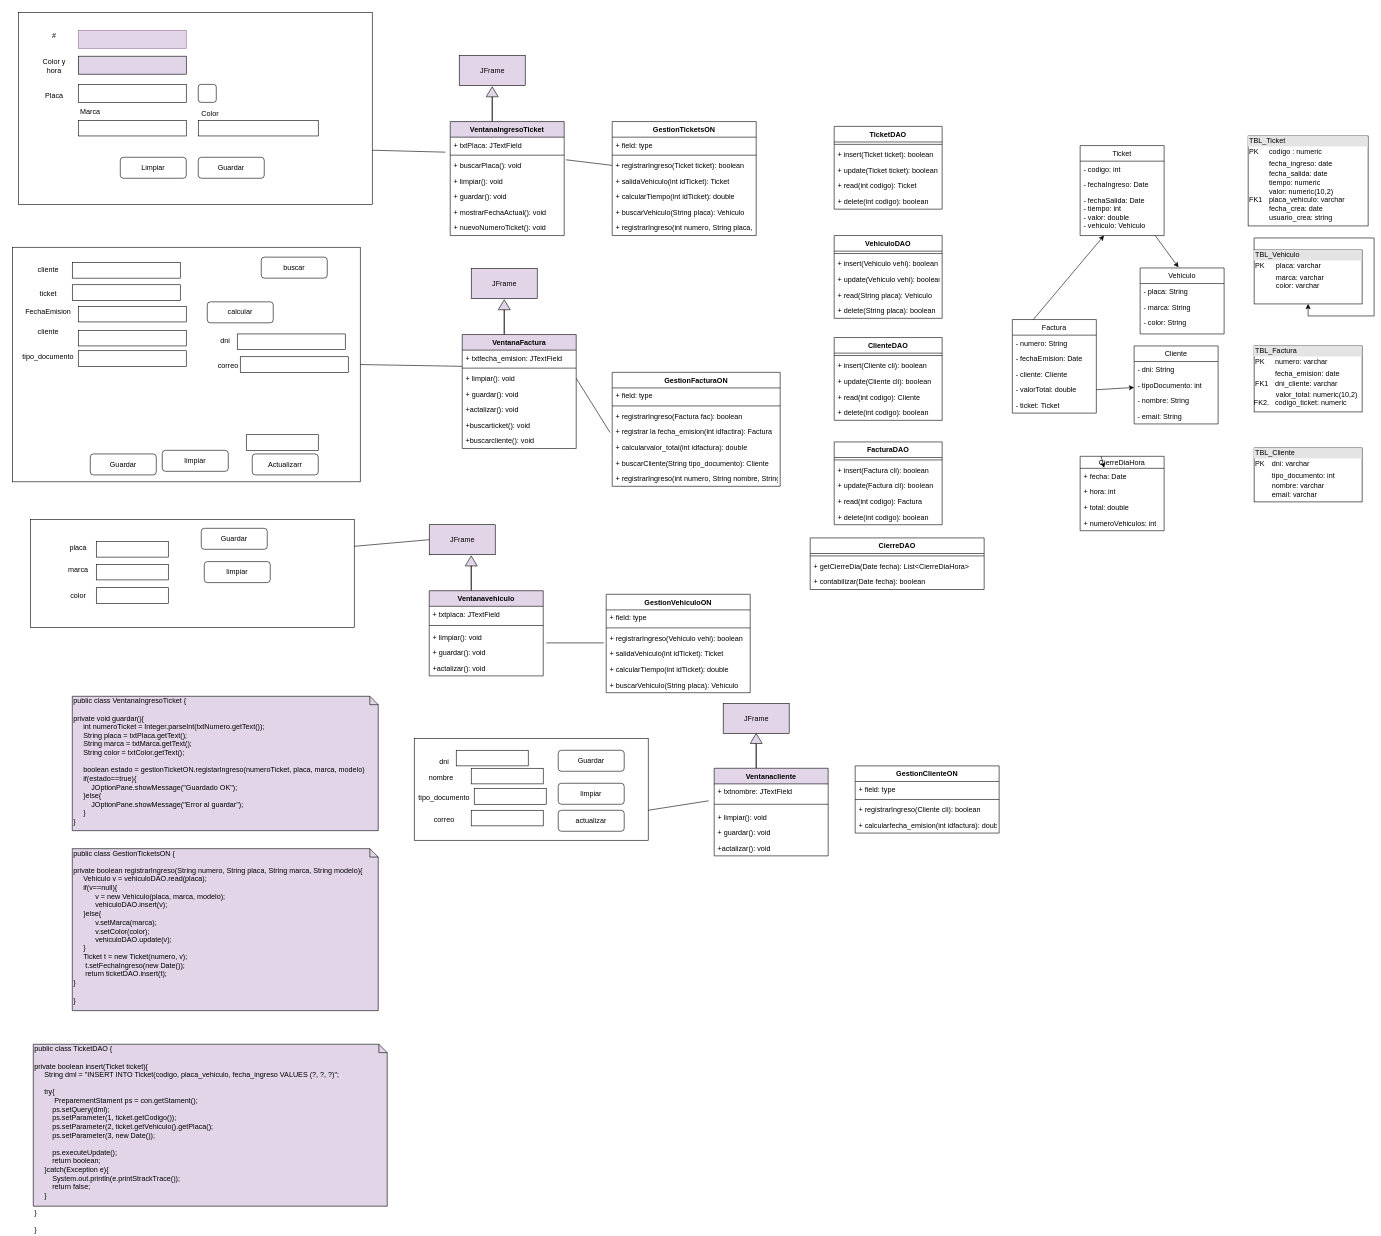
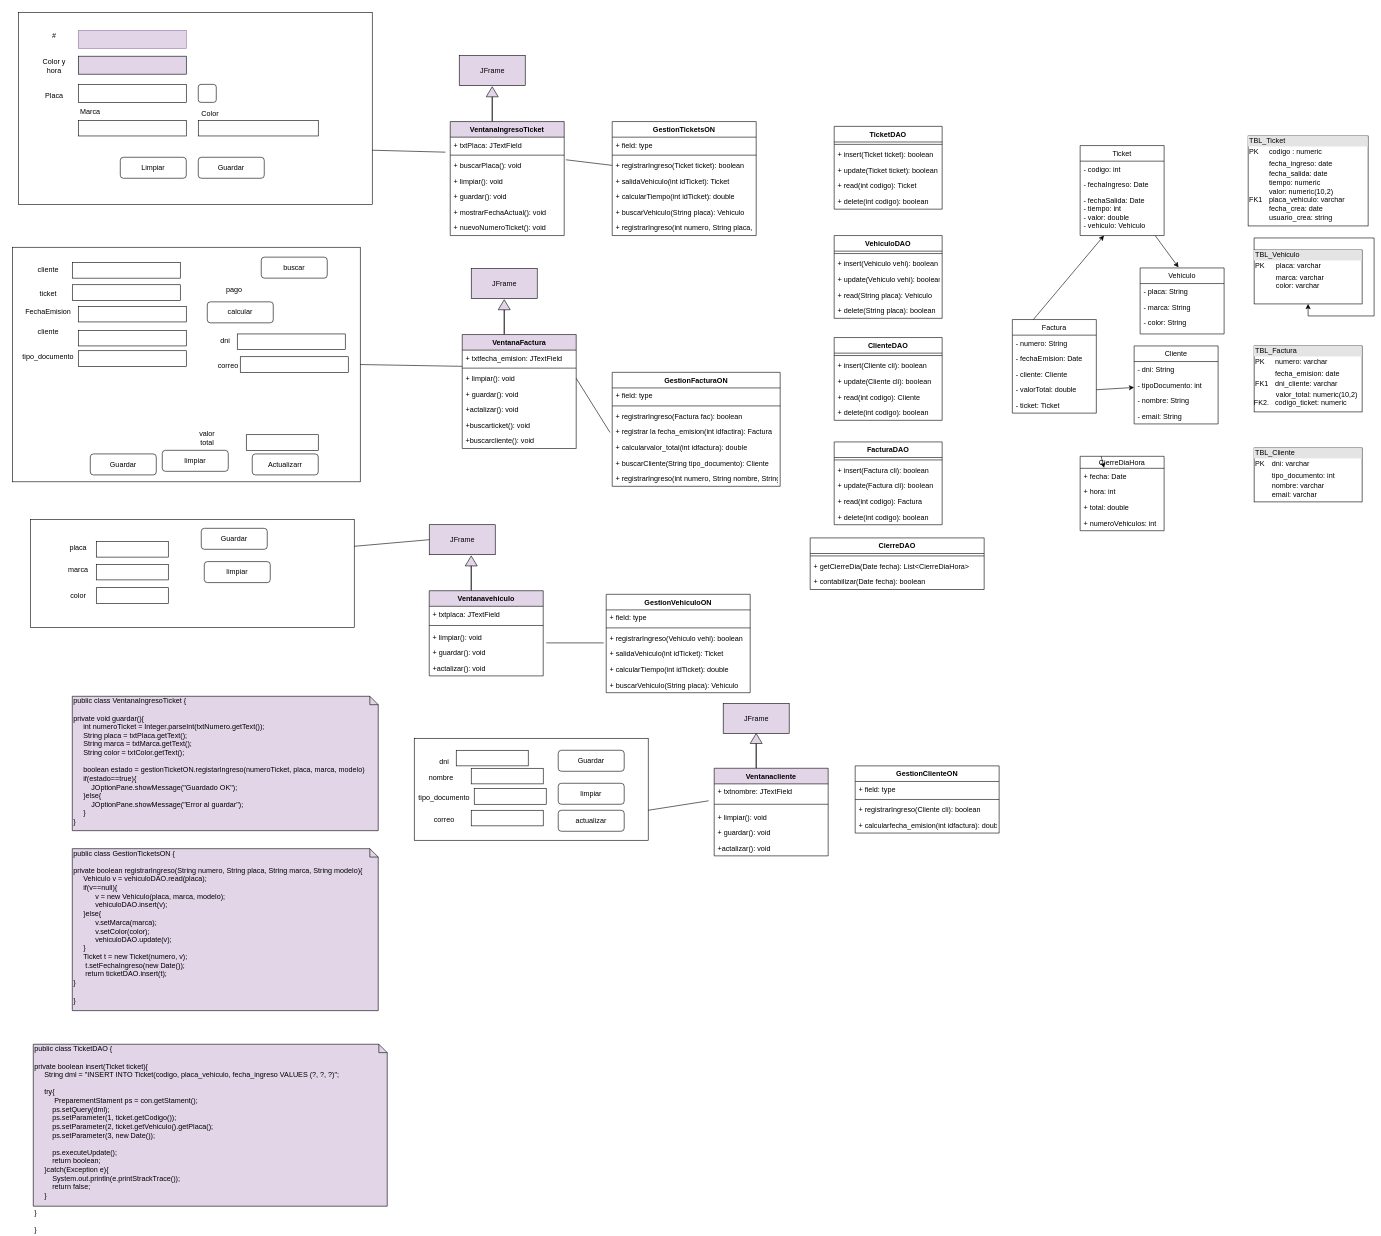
none -> (234, 290)
none -> (207, 438)
